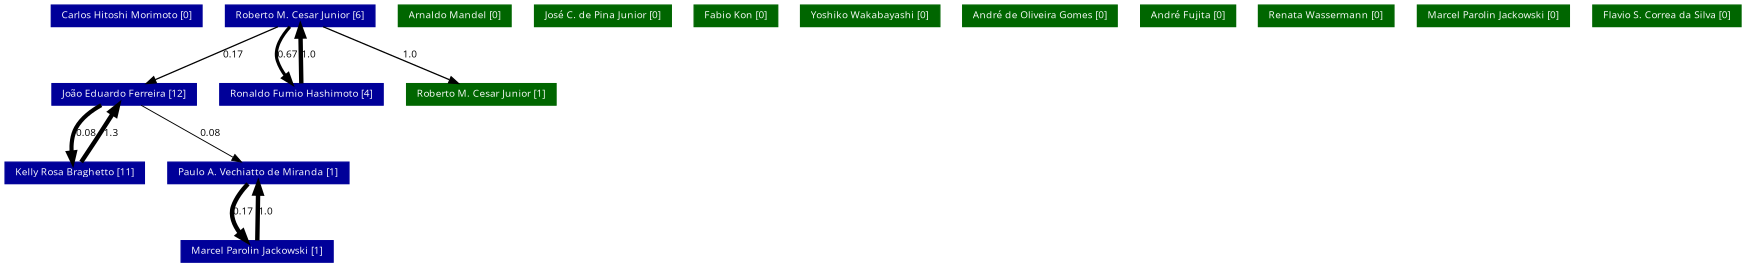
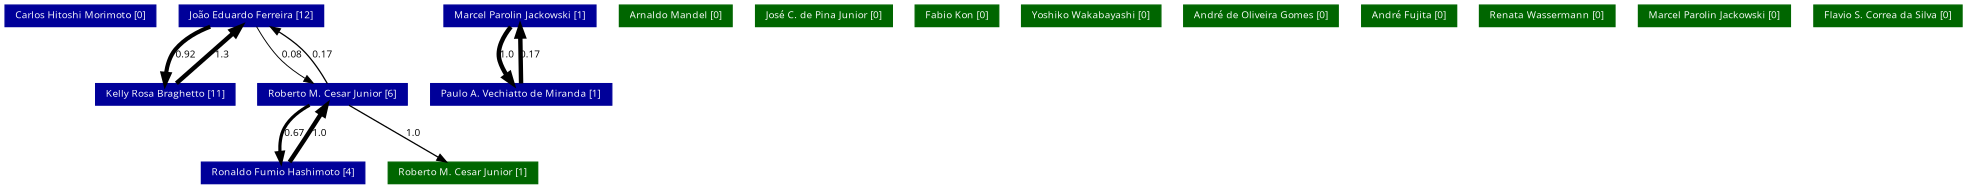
(187, 131) -> (277, 56)
(86, 134) -> (186, 55)
